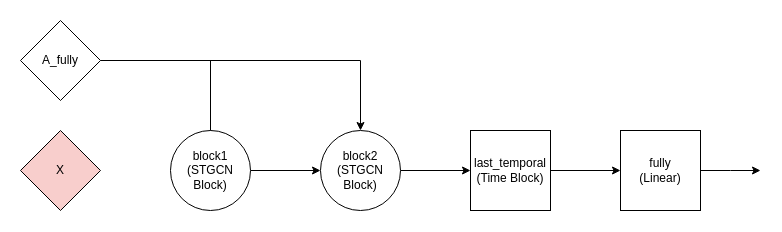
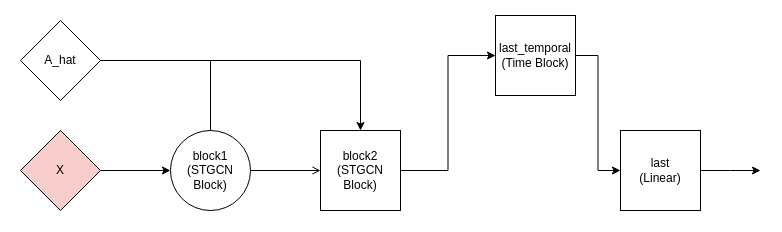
(61, 61) -> (61, 61)
none -> (132, 171)
(312, 171) -> (314, 171)
(361, 171) -> (361, 171)
(511, 171) -> (536, 56)
(661, 171) -> (661, 171)
